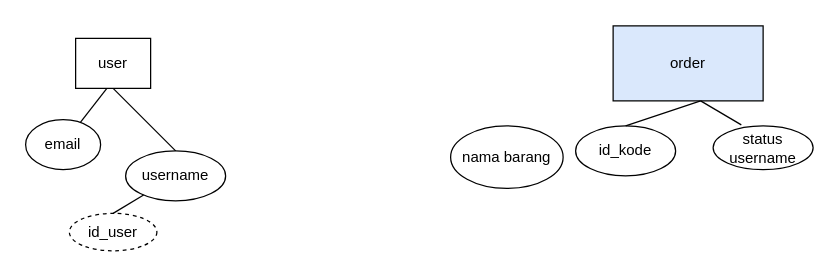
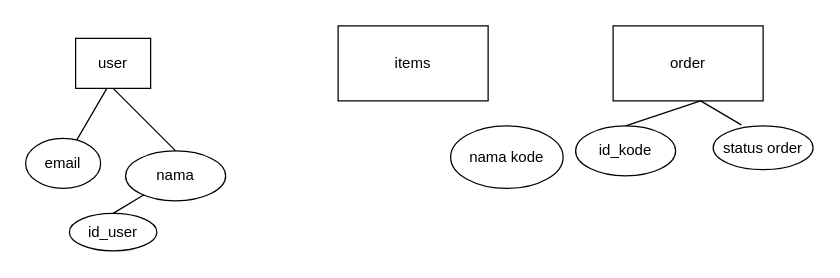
none -> (413, 63)
(688, 63) -> (688, 63)
(63, 144) -> (63, 163)
(763, 148) -> (763, 148)
(507, 157) -> (507, 157)
(176, 176) -> (176, 176)
(113, 232) -> (113, 232)
